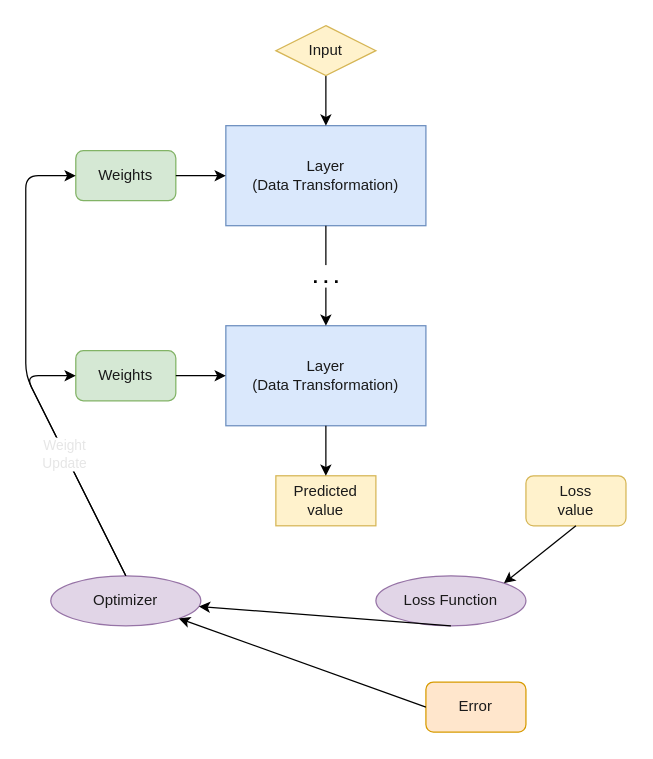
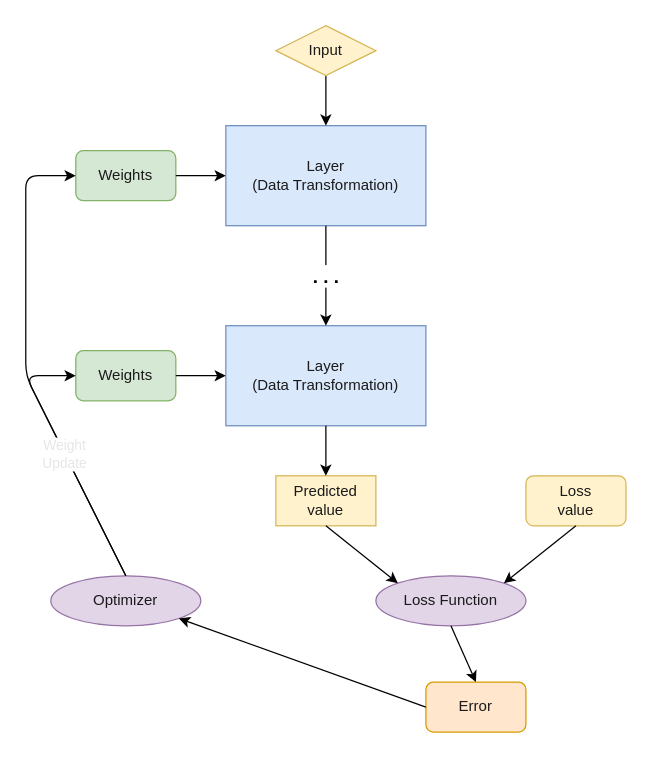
none -> (358, 552)
(329, 616) -> (461, 650)
